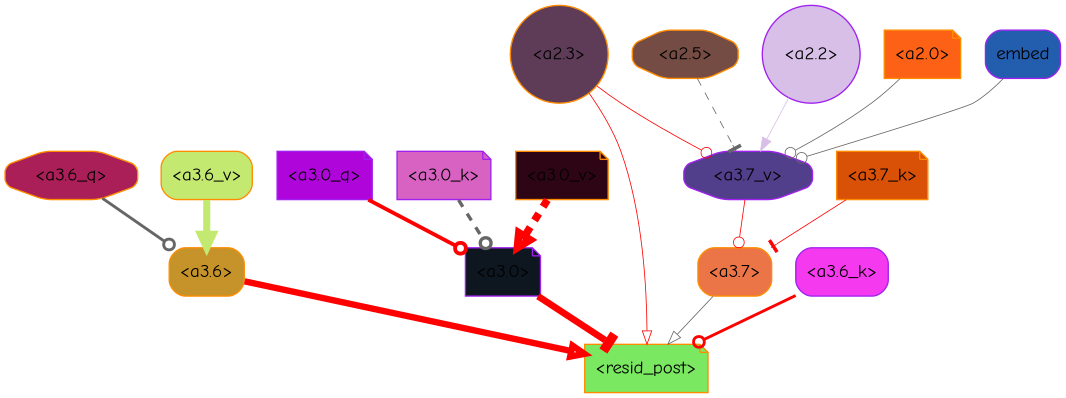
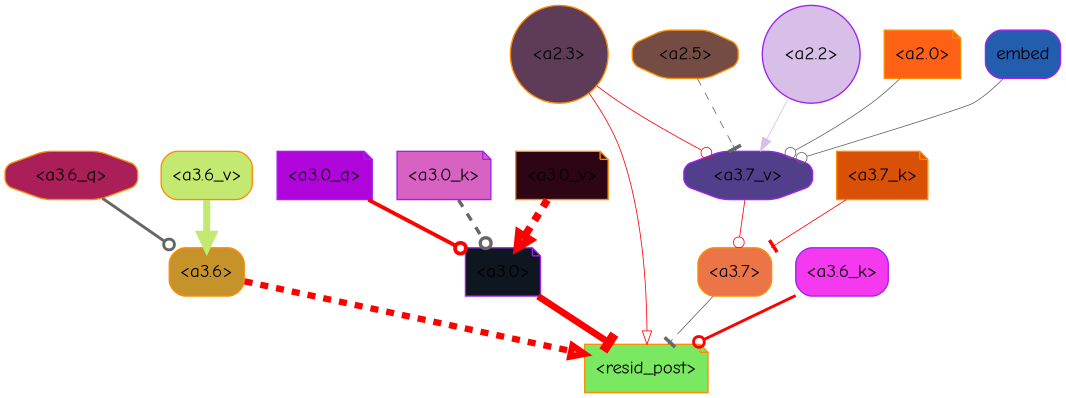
(695, 315) -> (695, 315)
(408, 316) -> (408, 316)
